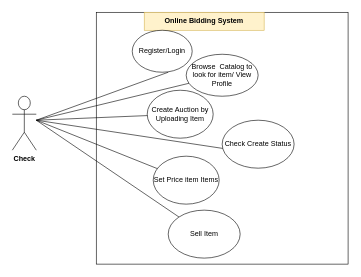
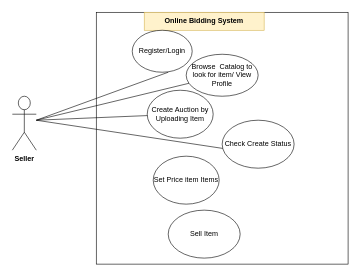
(54, 132) -> none
(25, 159) -> (25, 159)
